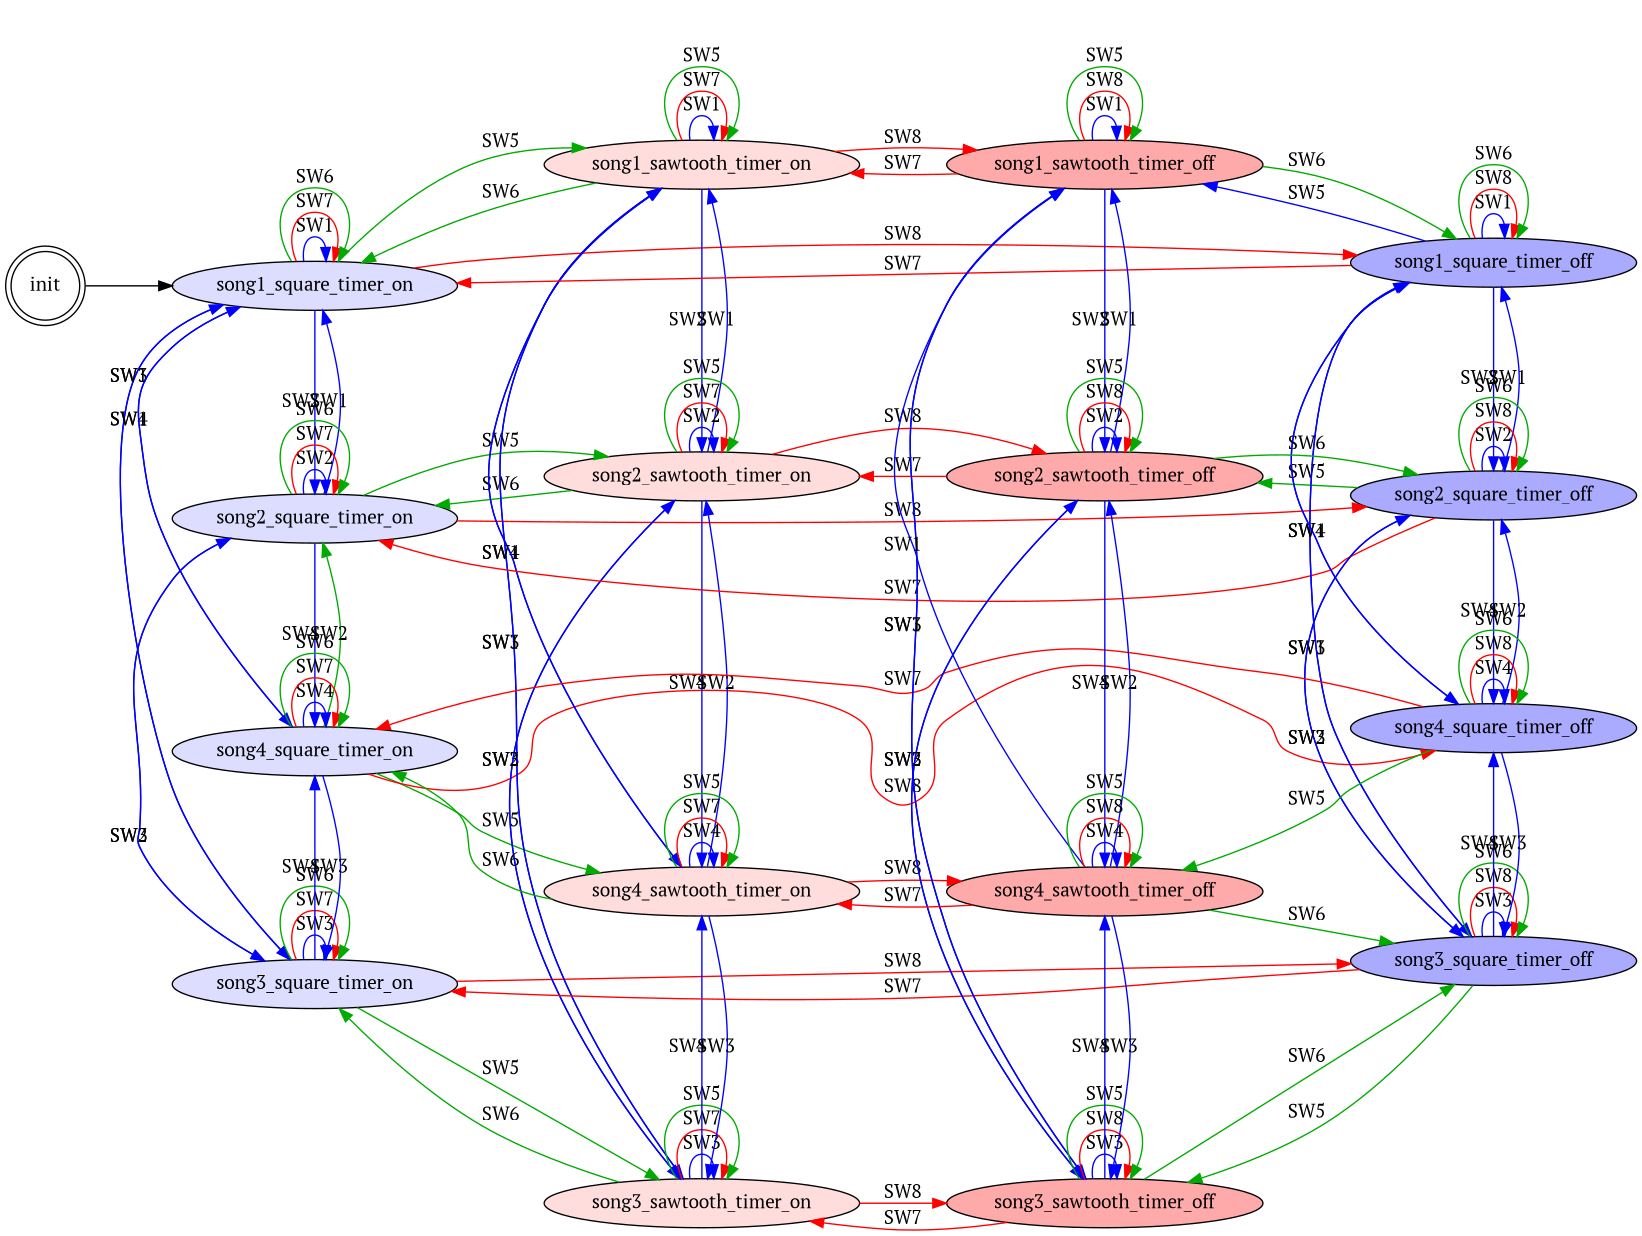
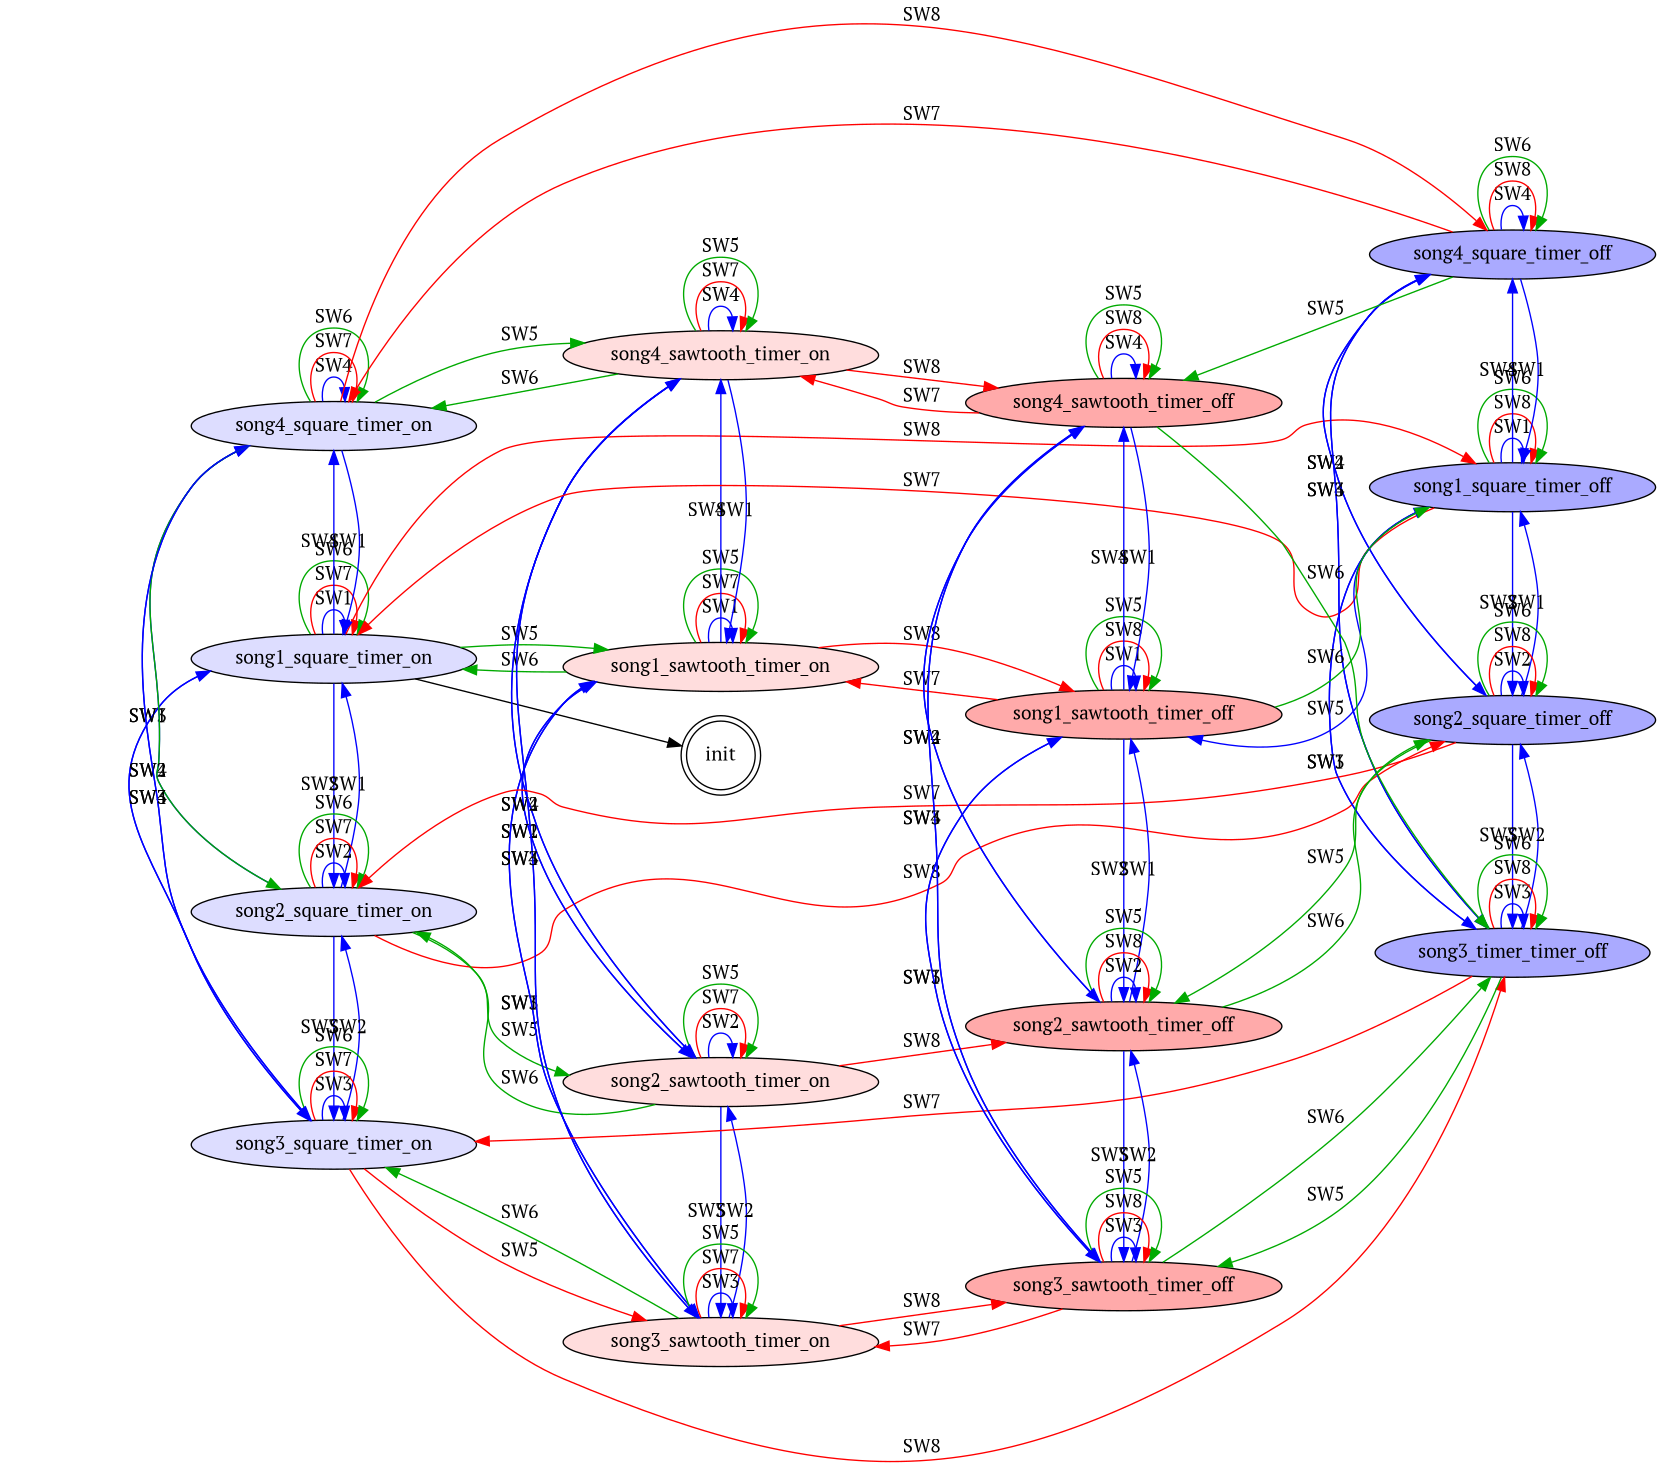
(122, 286) -> (542, 711)
(921, 476) -> none
none -> (1124, 566)
(1494, 961) -> (1513, 953)
(502, 1090) -> (491, 1256)
